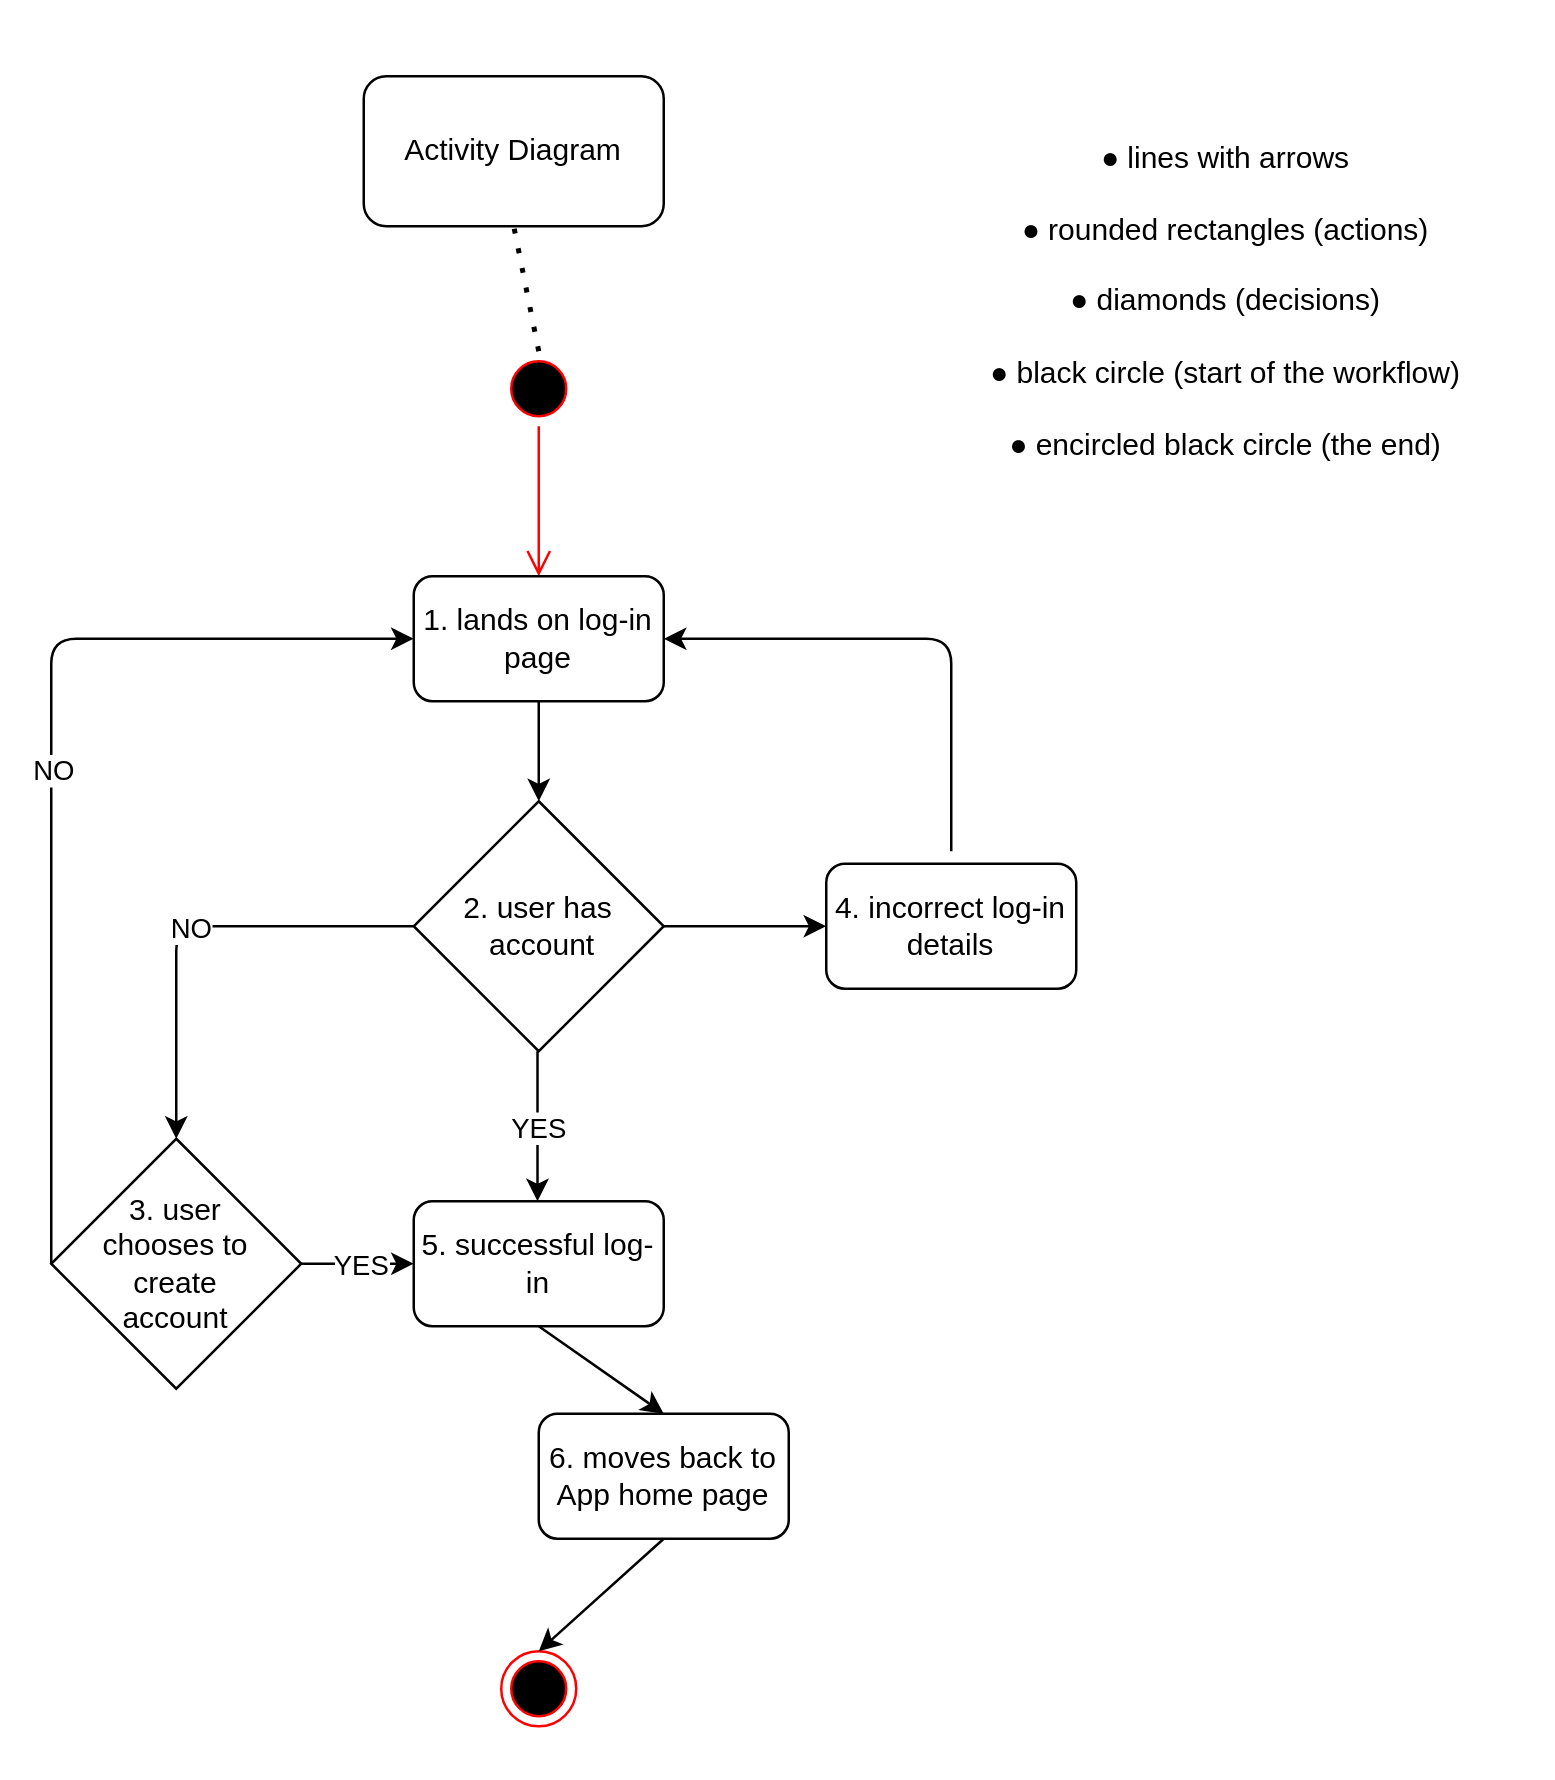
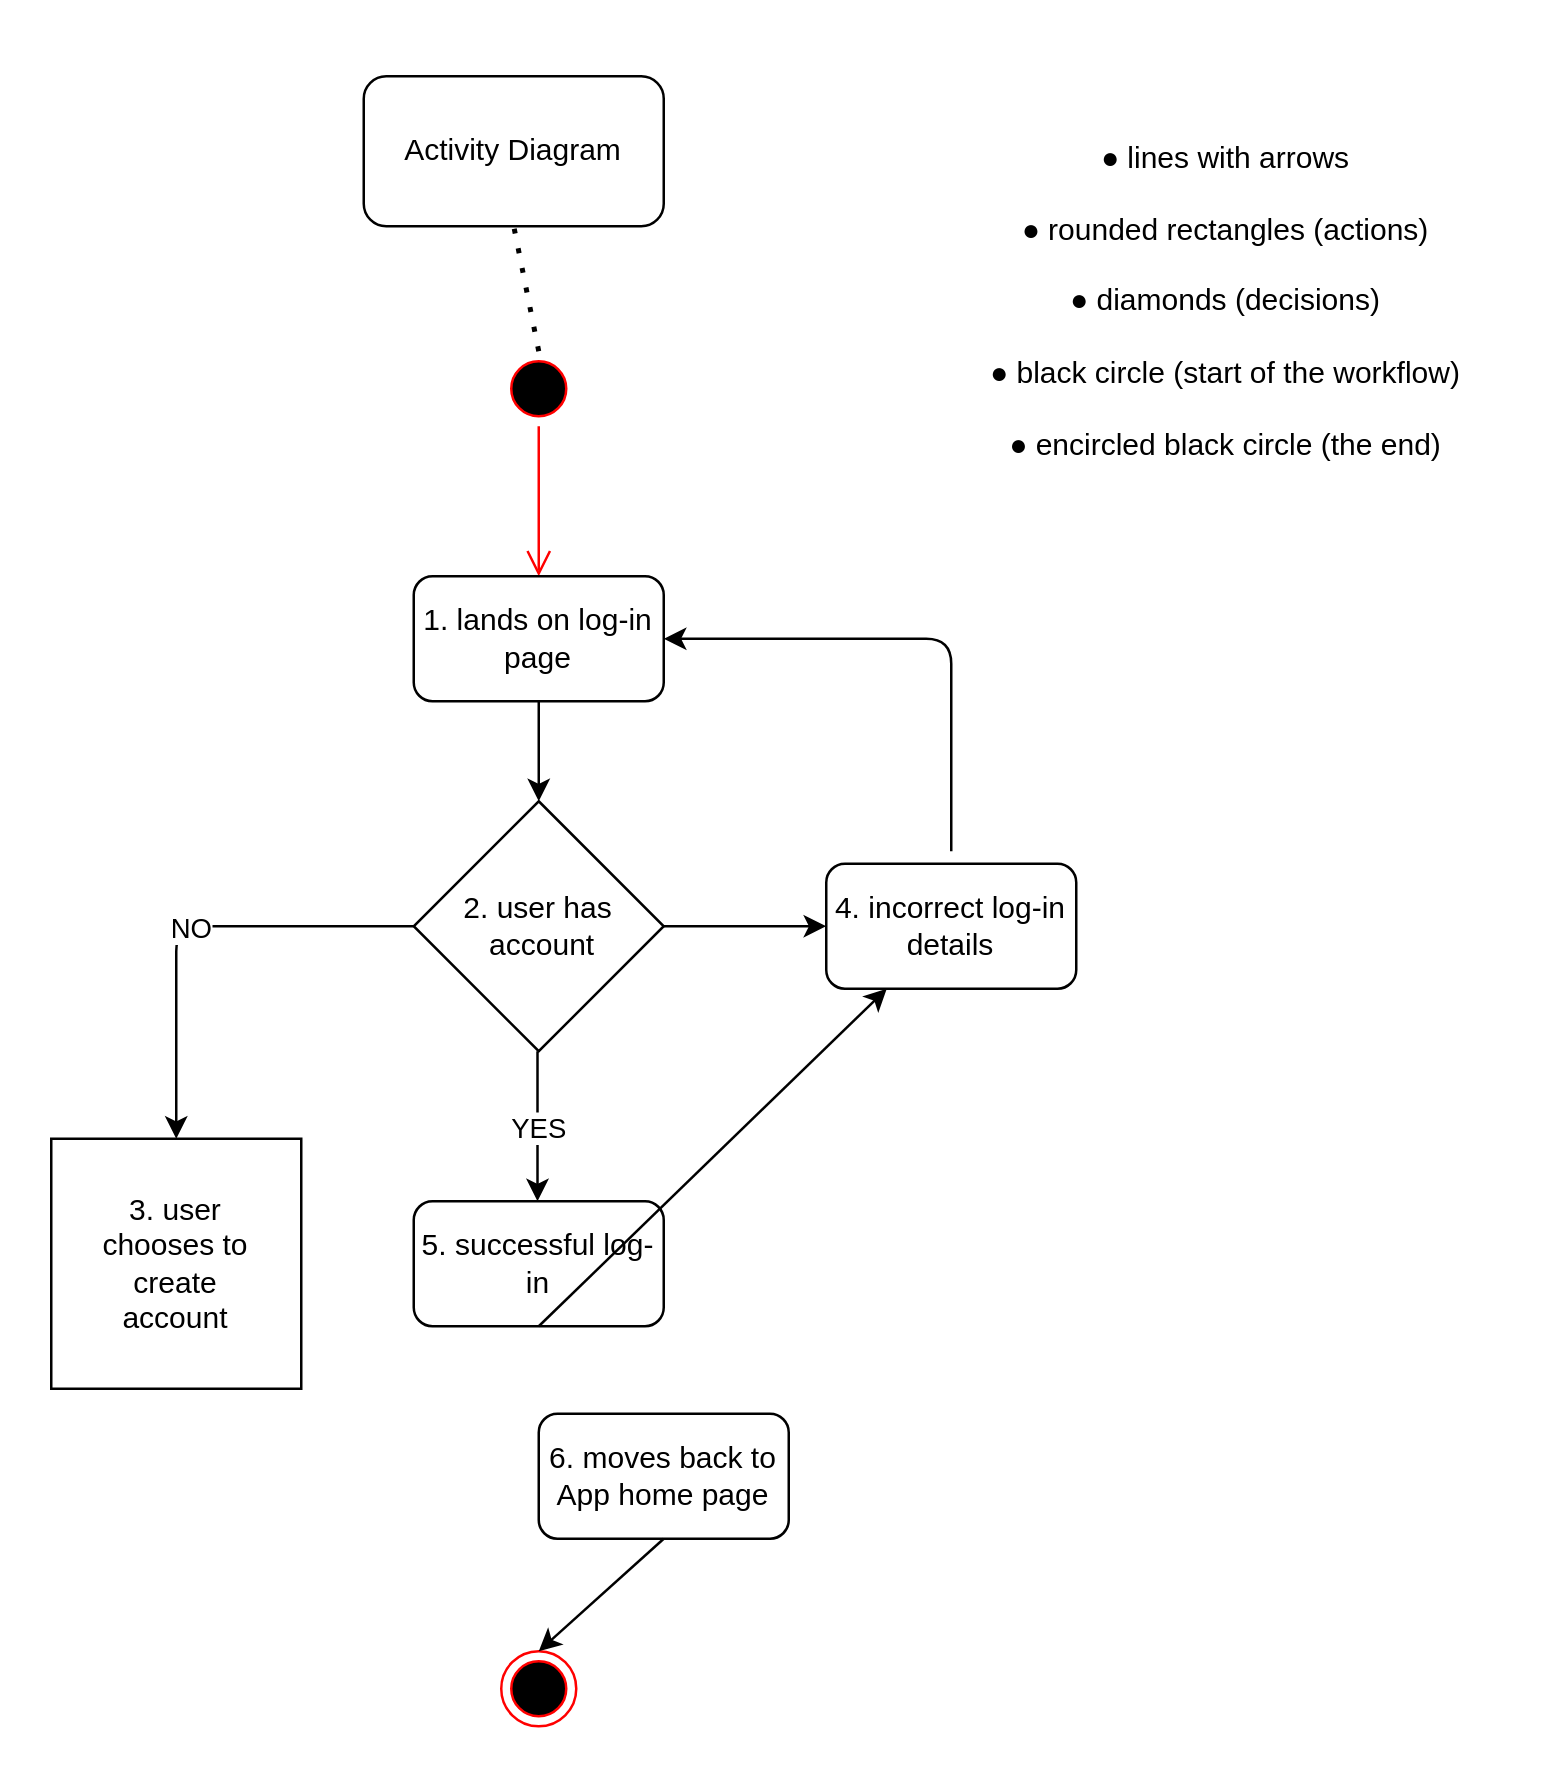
(51, 725) -> none
(176, 1264) -> (176, 1264)
(348, 1264) -> none
(595, 1365) -> (707, 1163)
